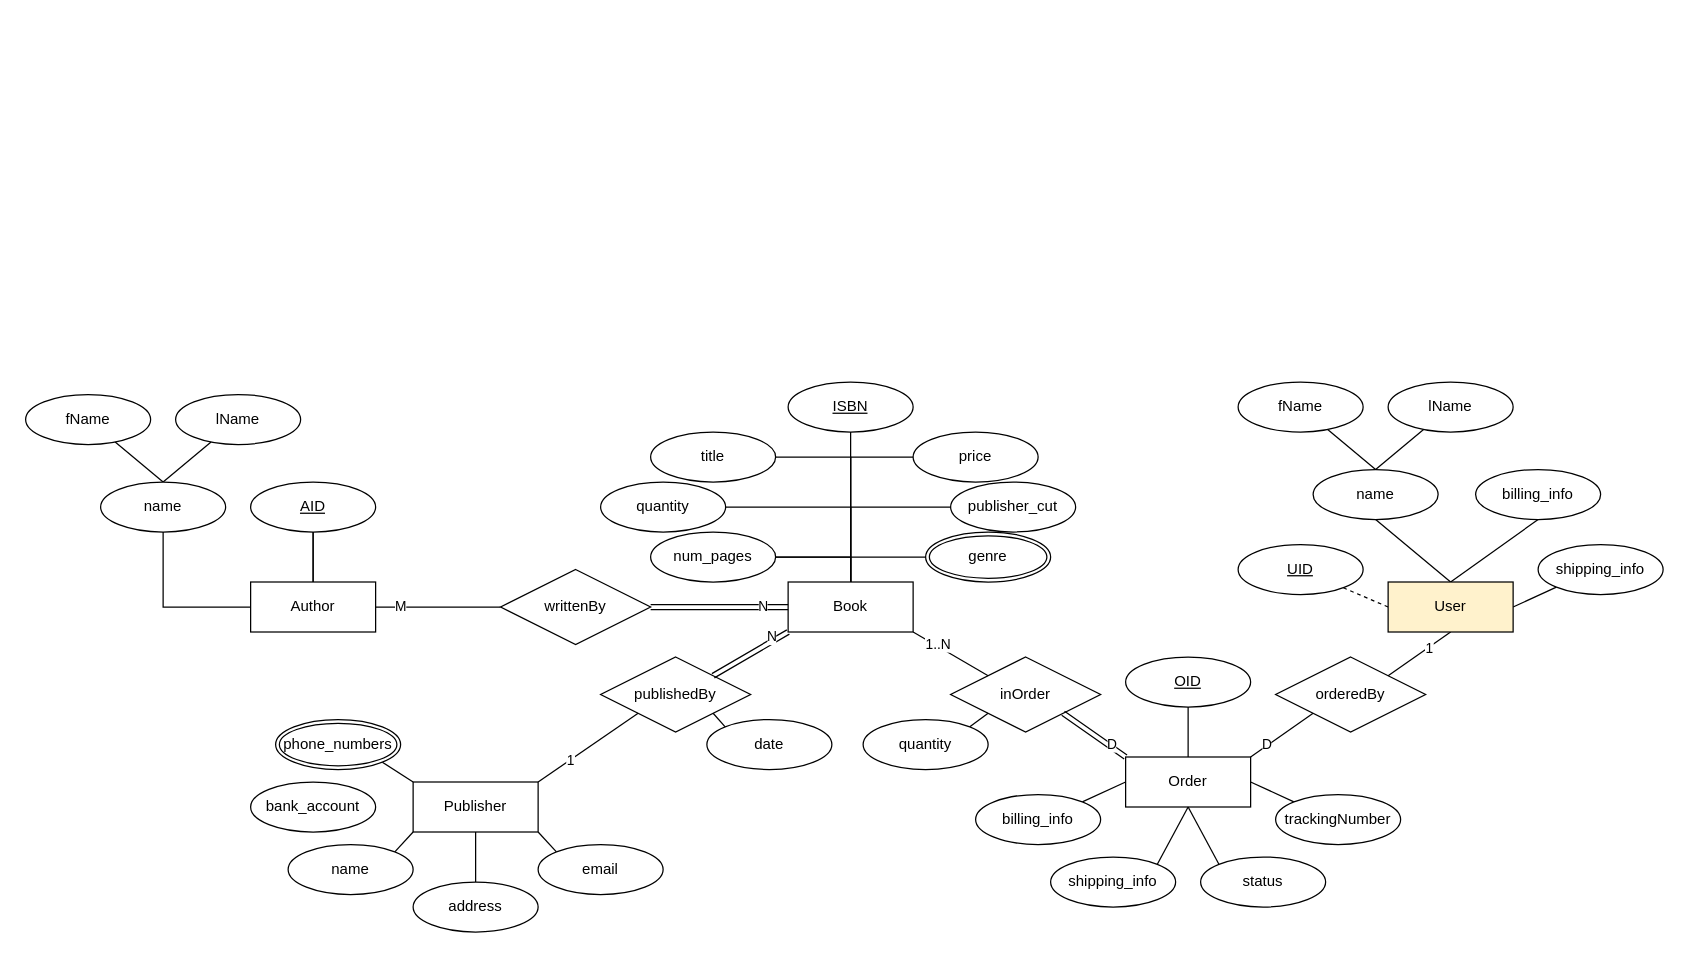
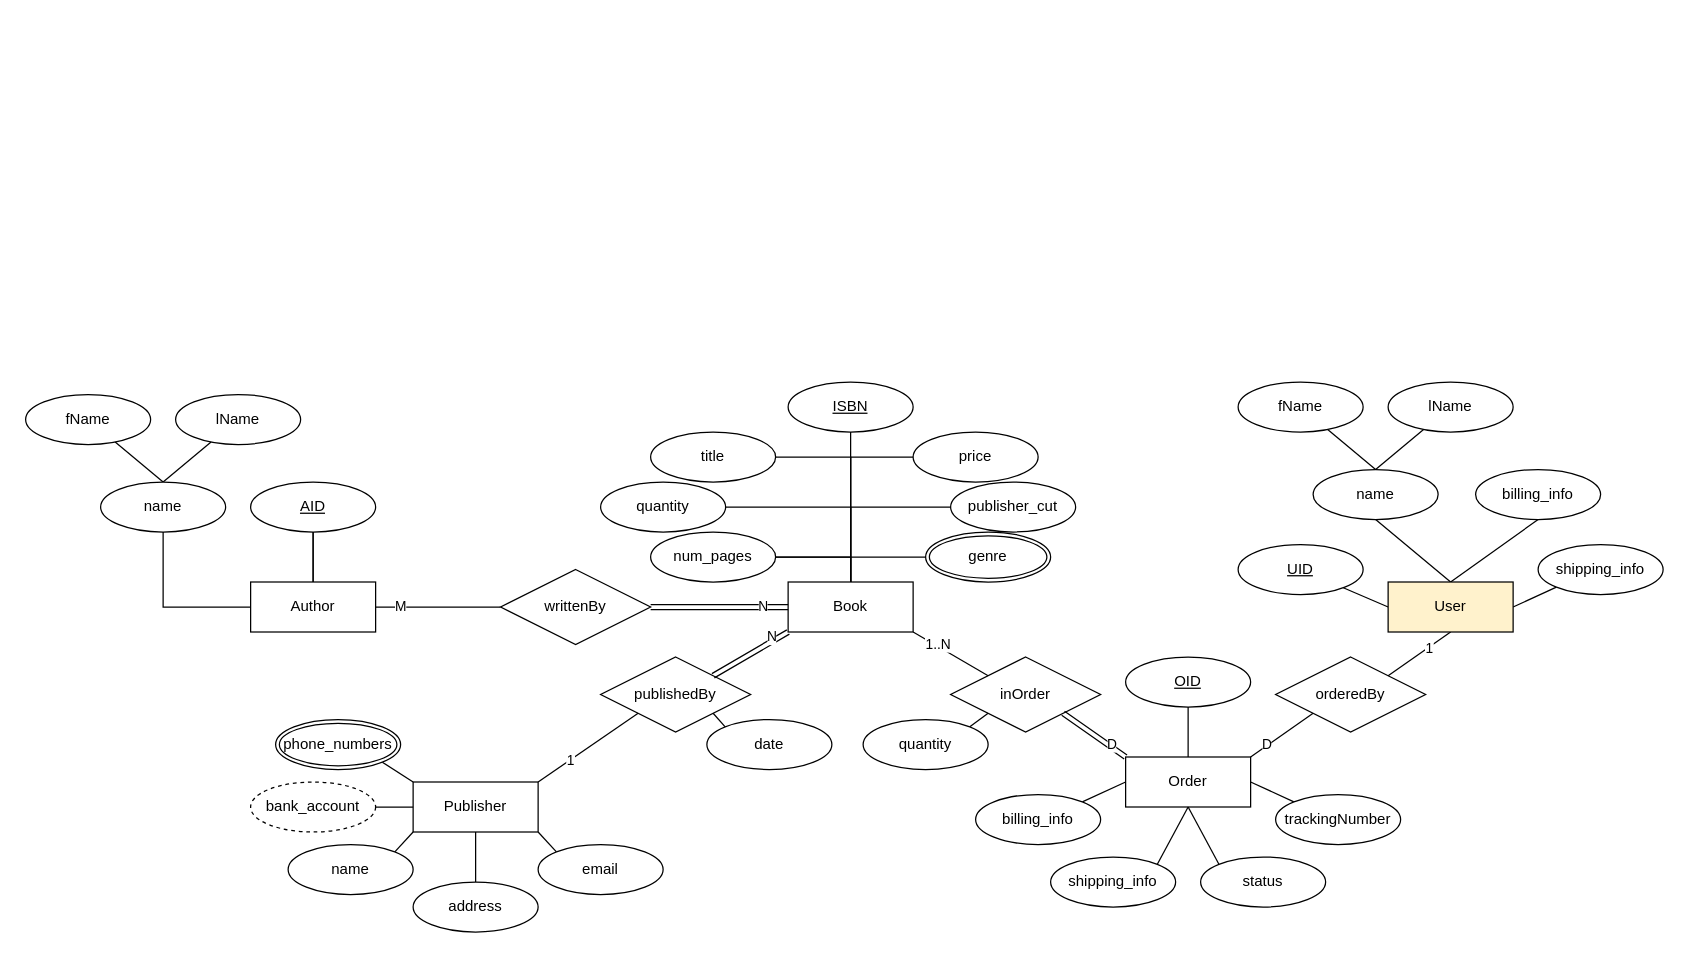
(1366, 597) -> (1366, 597)
(313, 807) -> (313, 807)
none -> (394, 807)
